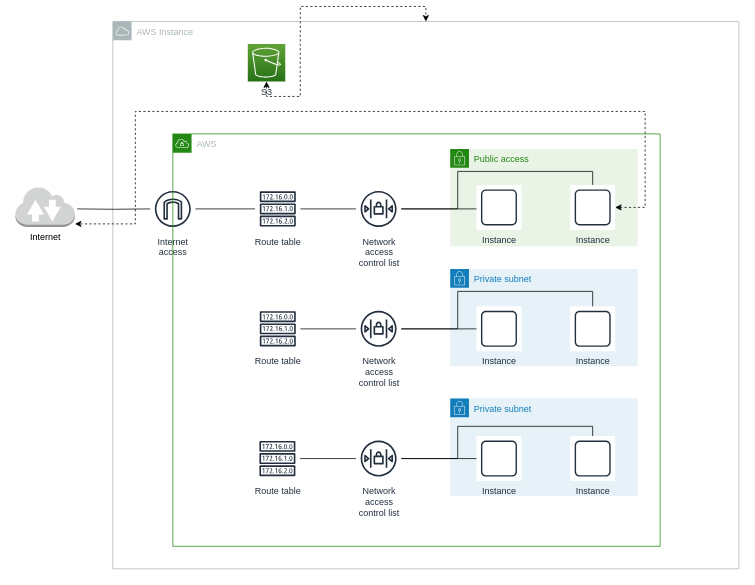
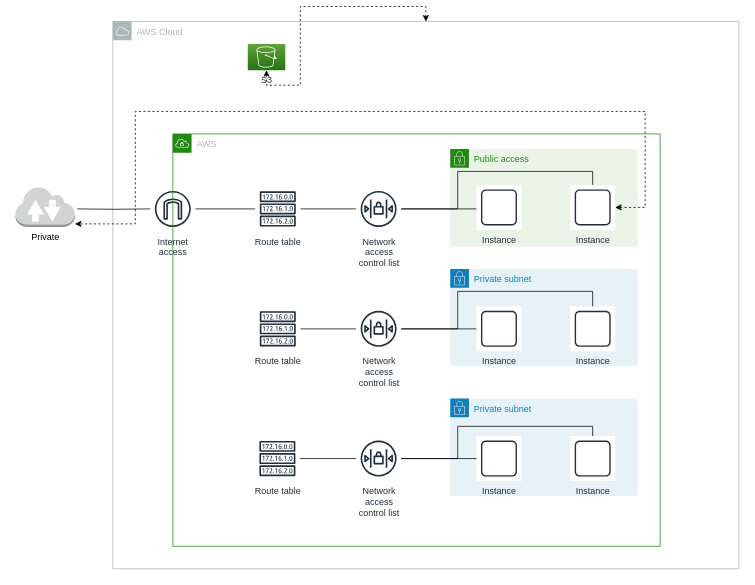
(166, 32) -> (157, 32)
(267, 63) -> (267, 57)
(46, 238) -> (46, 238)
